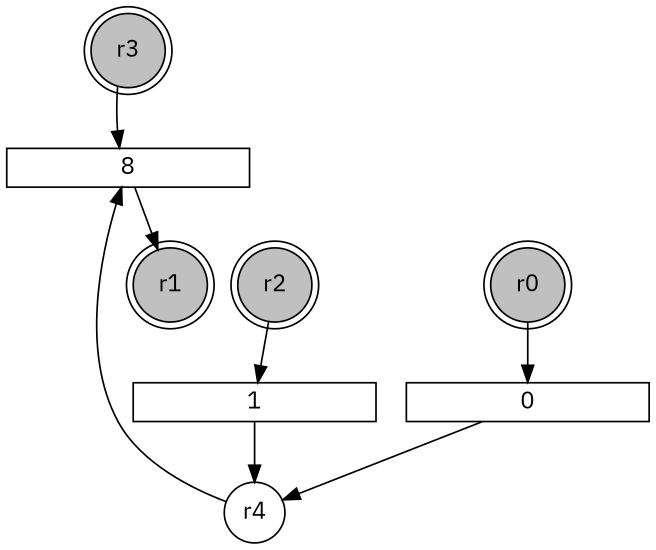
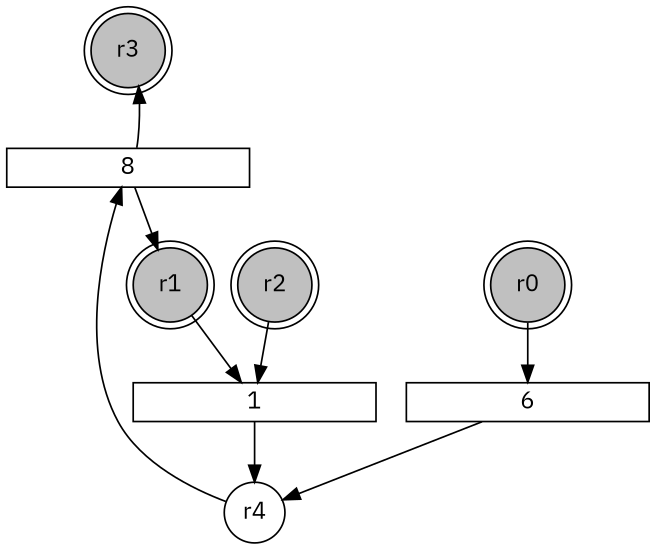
(117, 109) -> (139, 126)
none -> (211, 342)
(528, 402) -> (528, 402)
